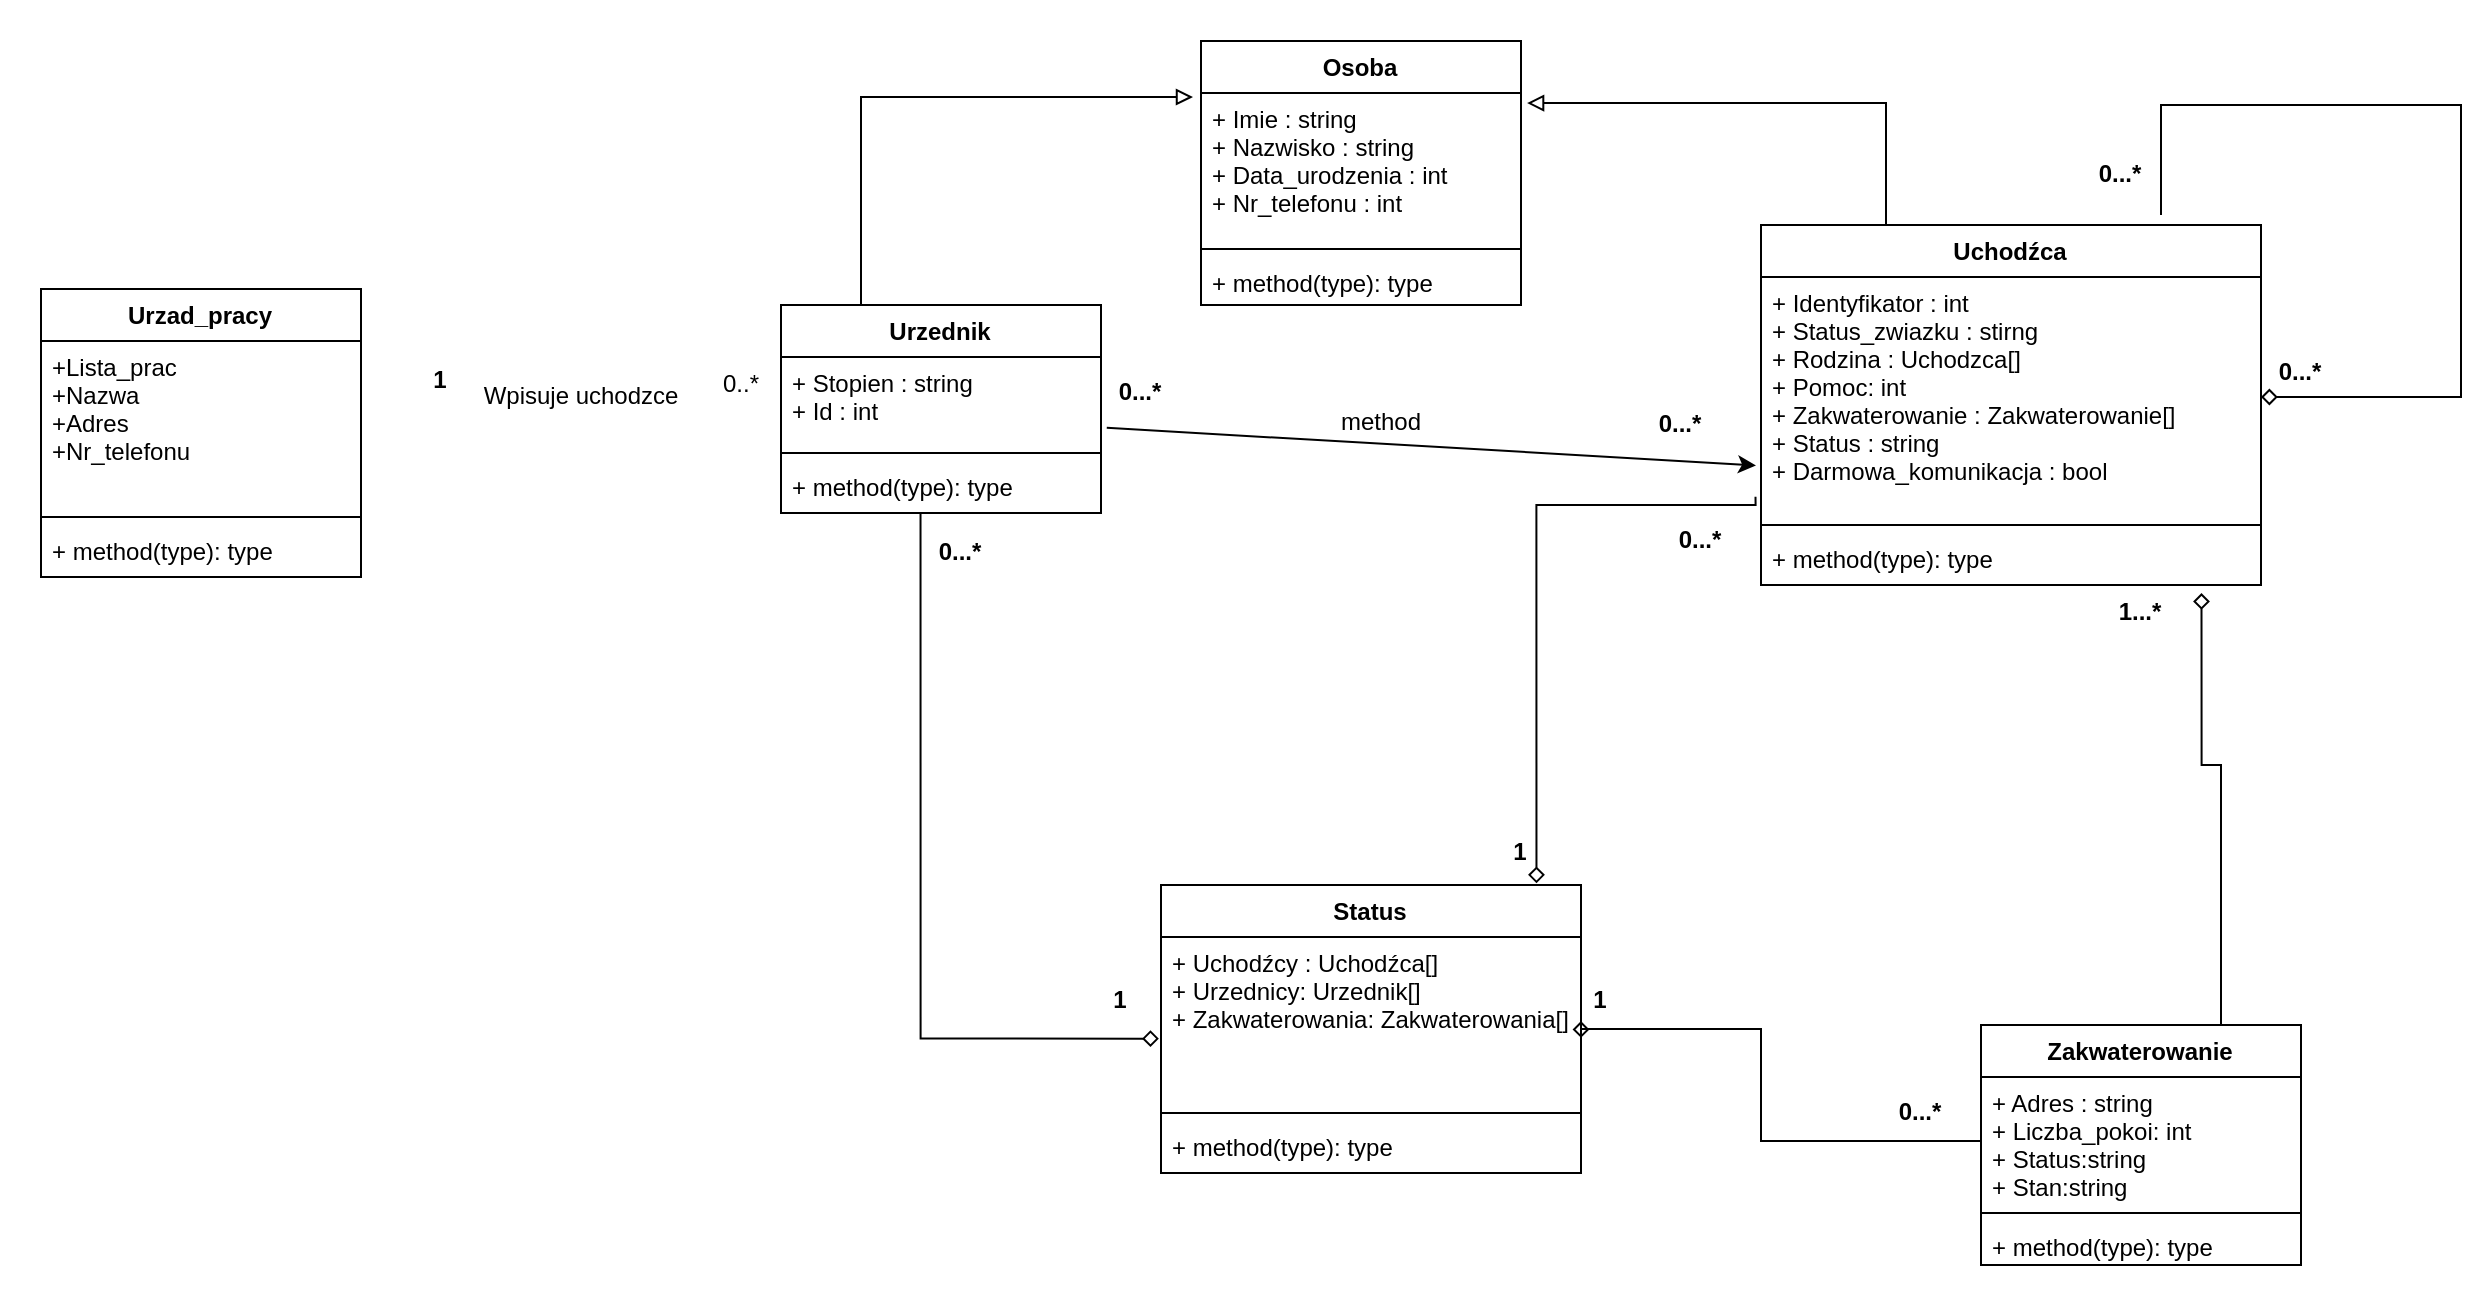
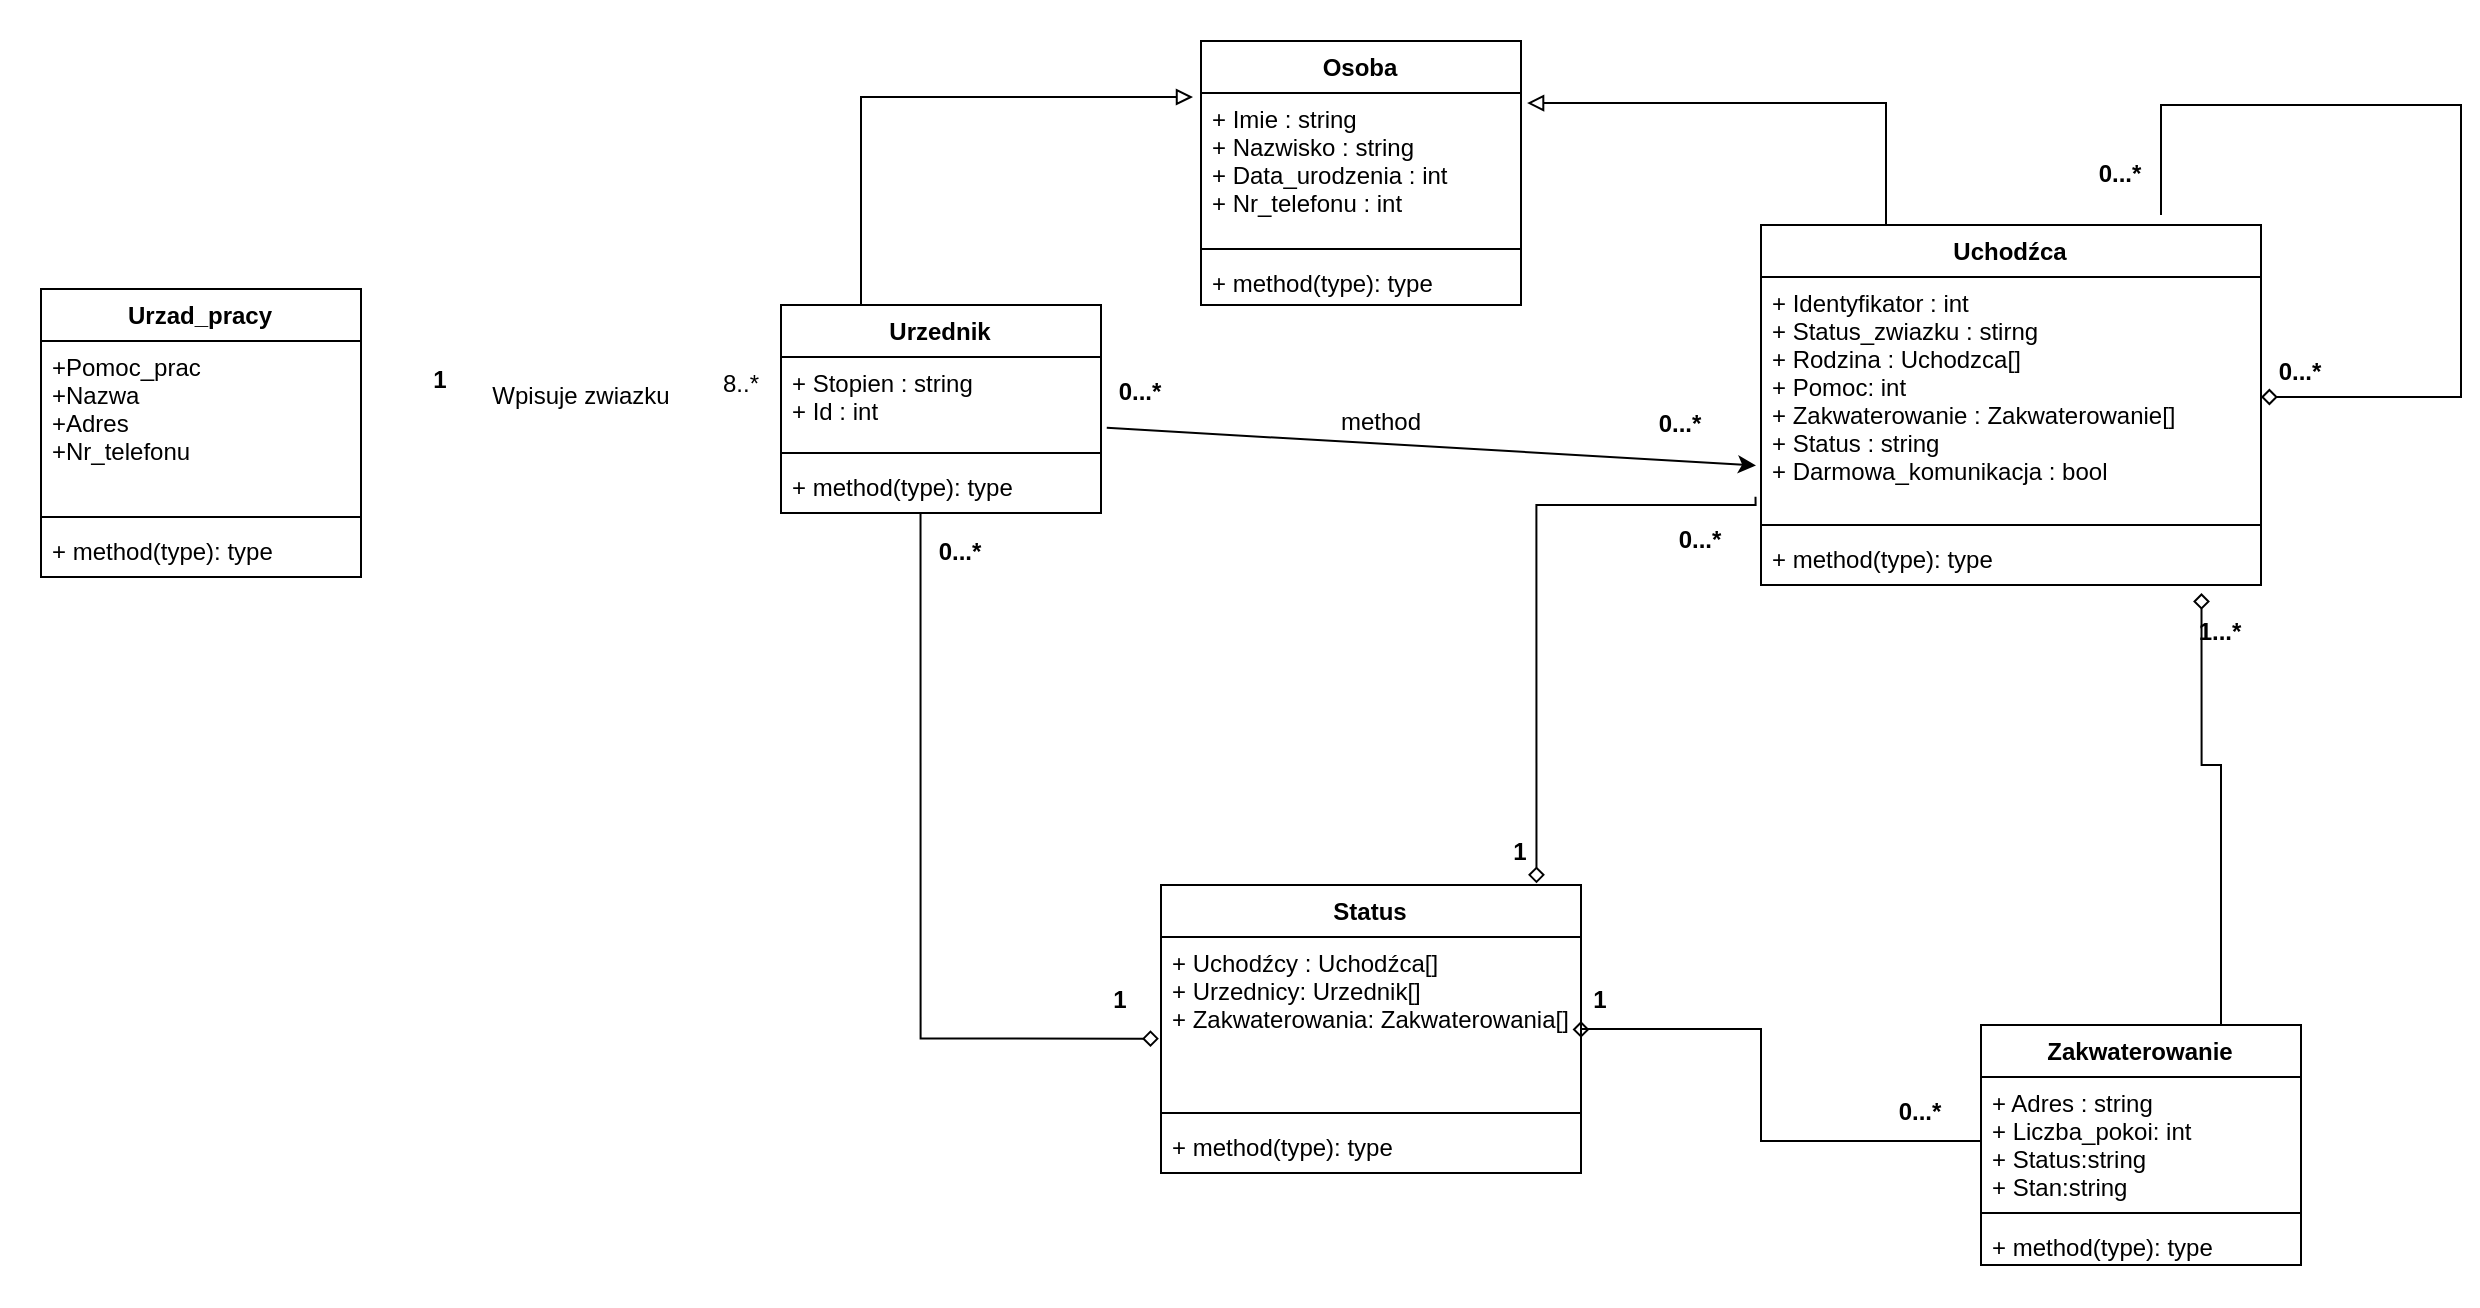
(123, 368) -> (126, 368)
(742, 385) -> (742, 385)
(582, 397) -> (582, 397)
(2141, 611) -> (2221, 631)
